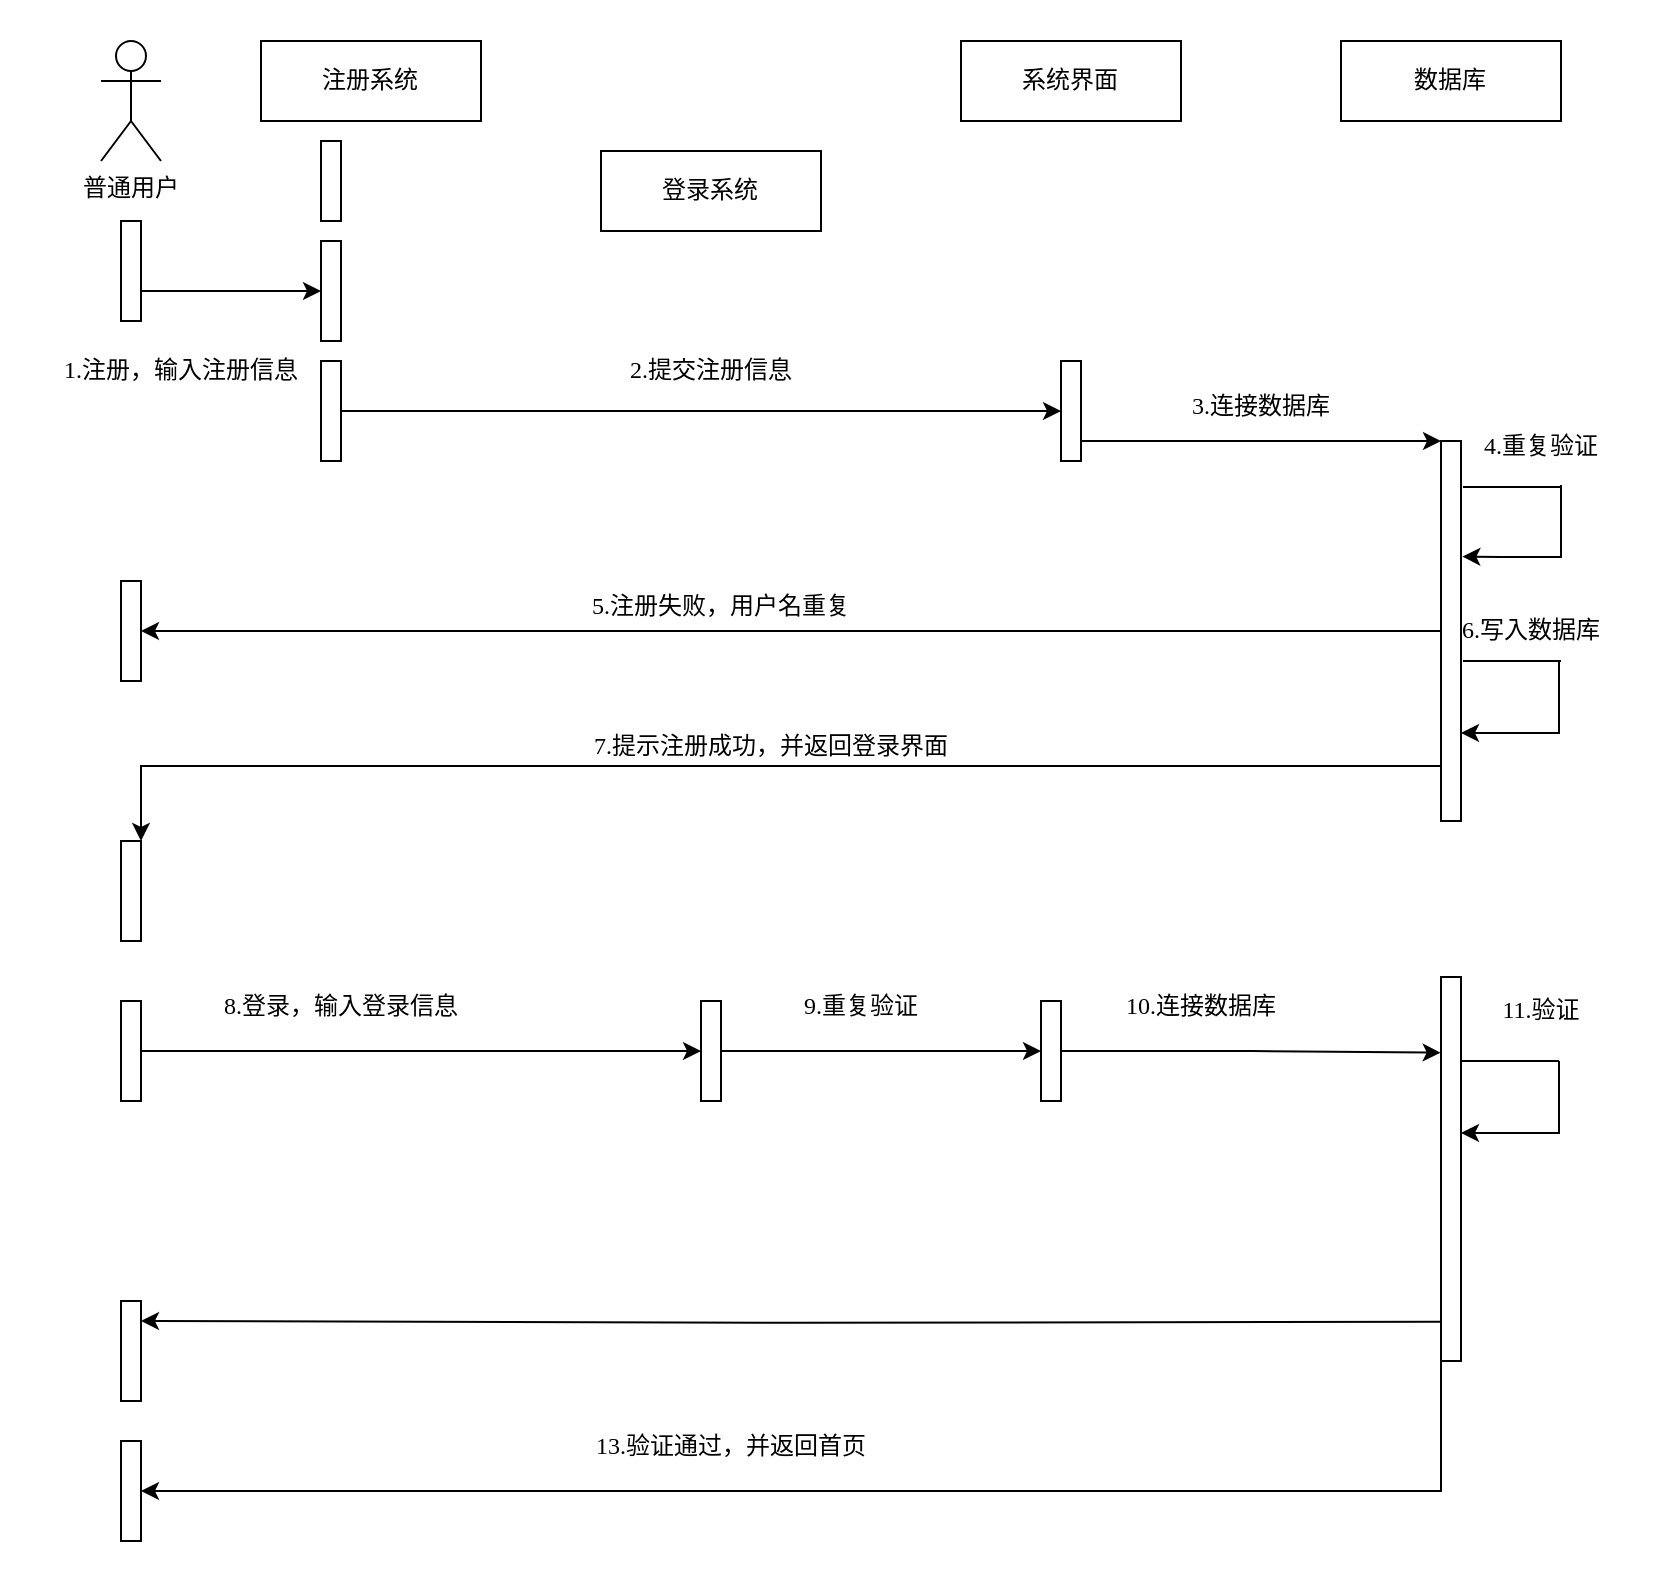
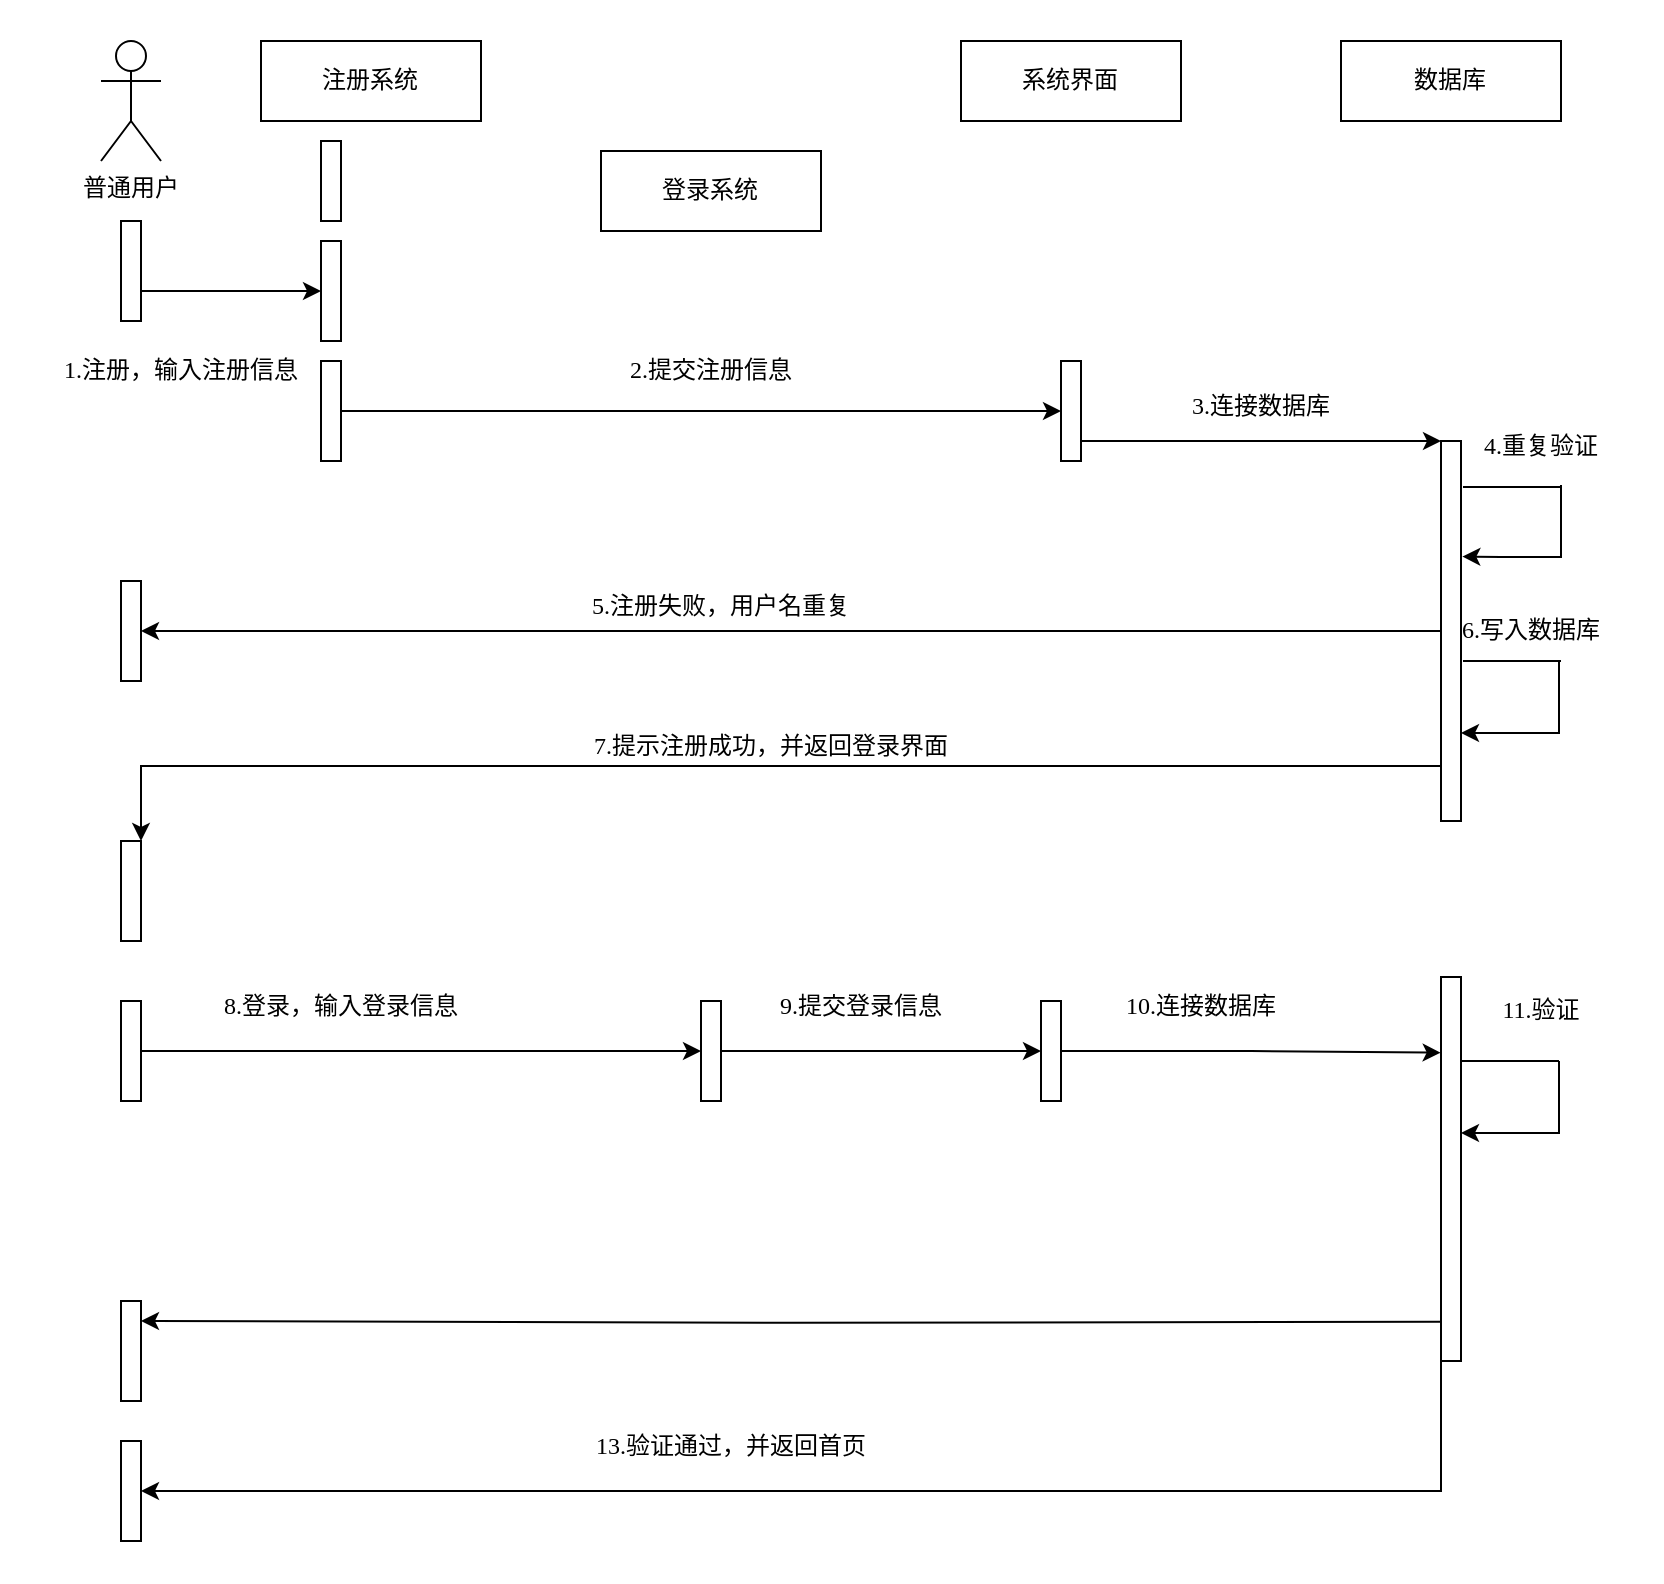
(862, 1007) -> (862, 1007)
